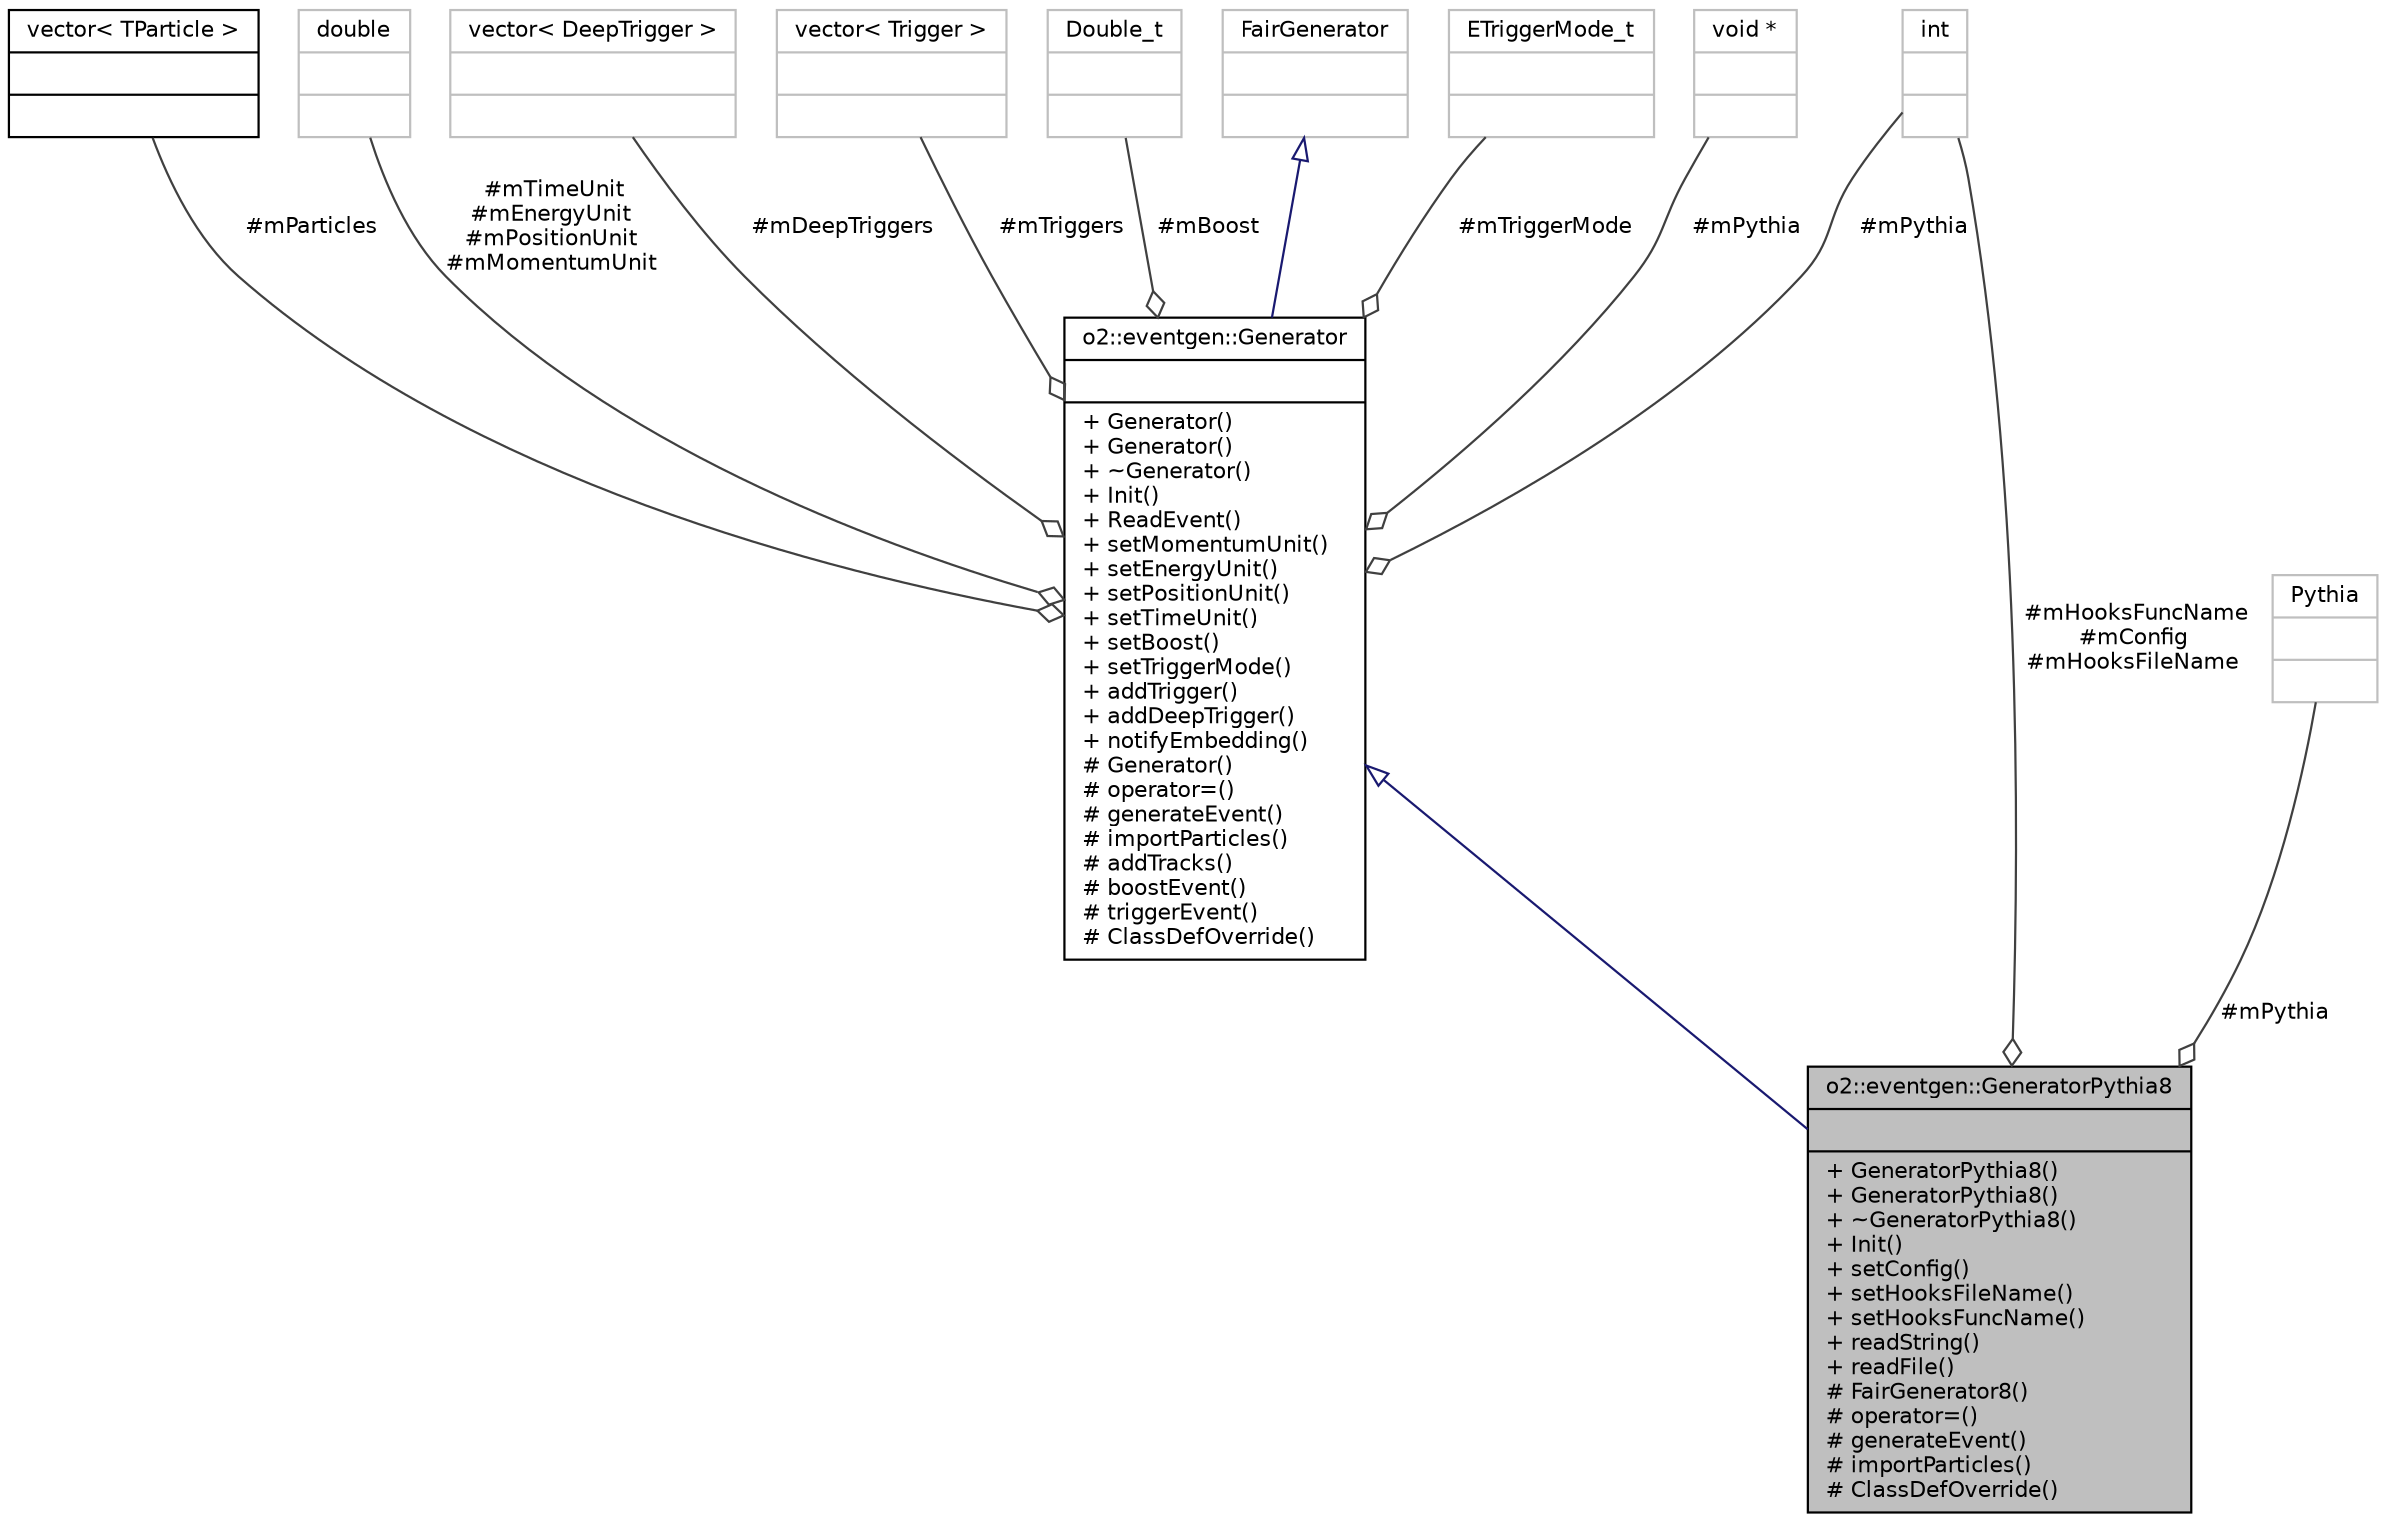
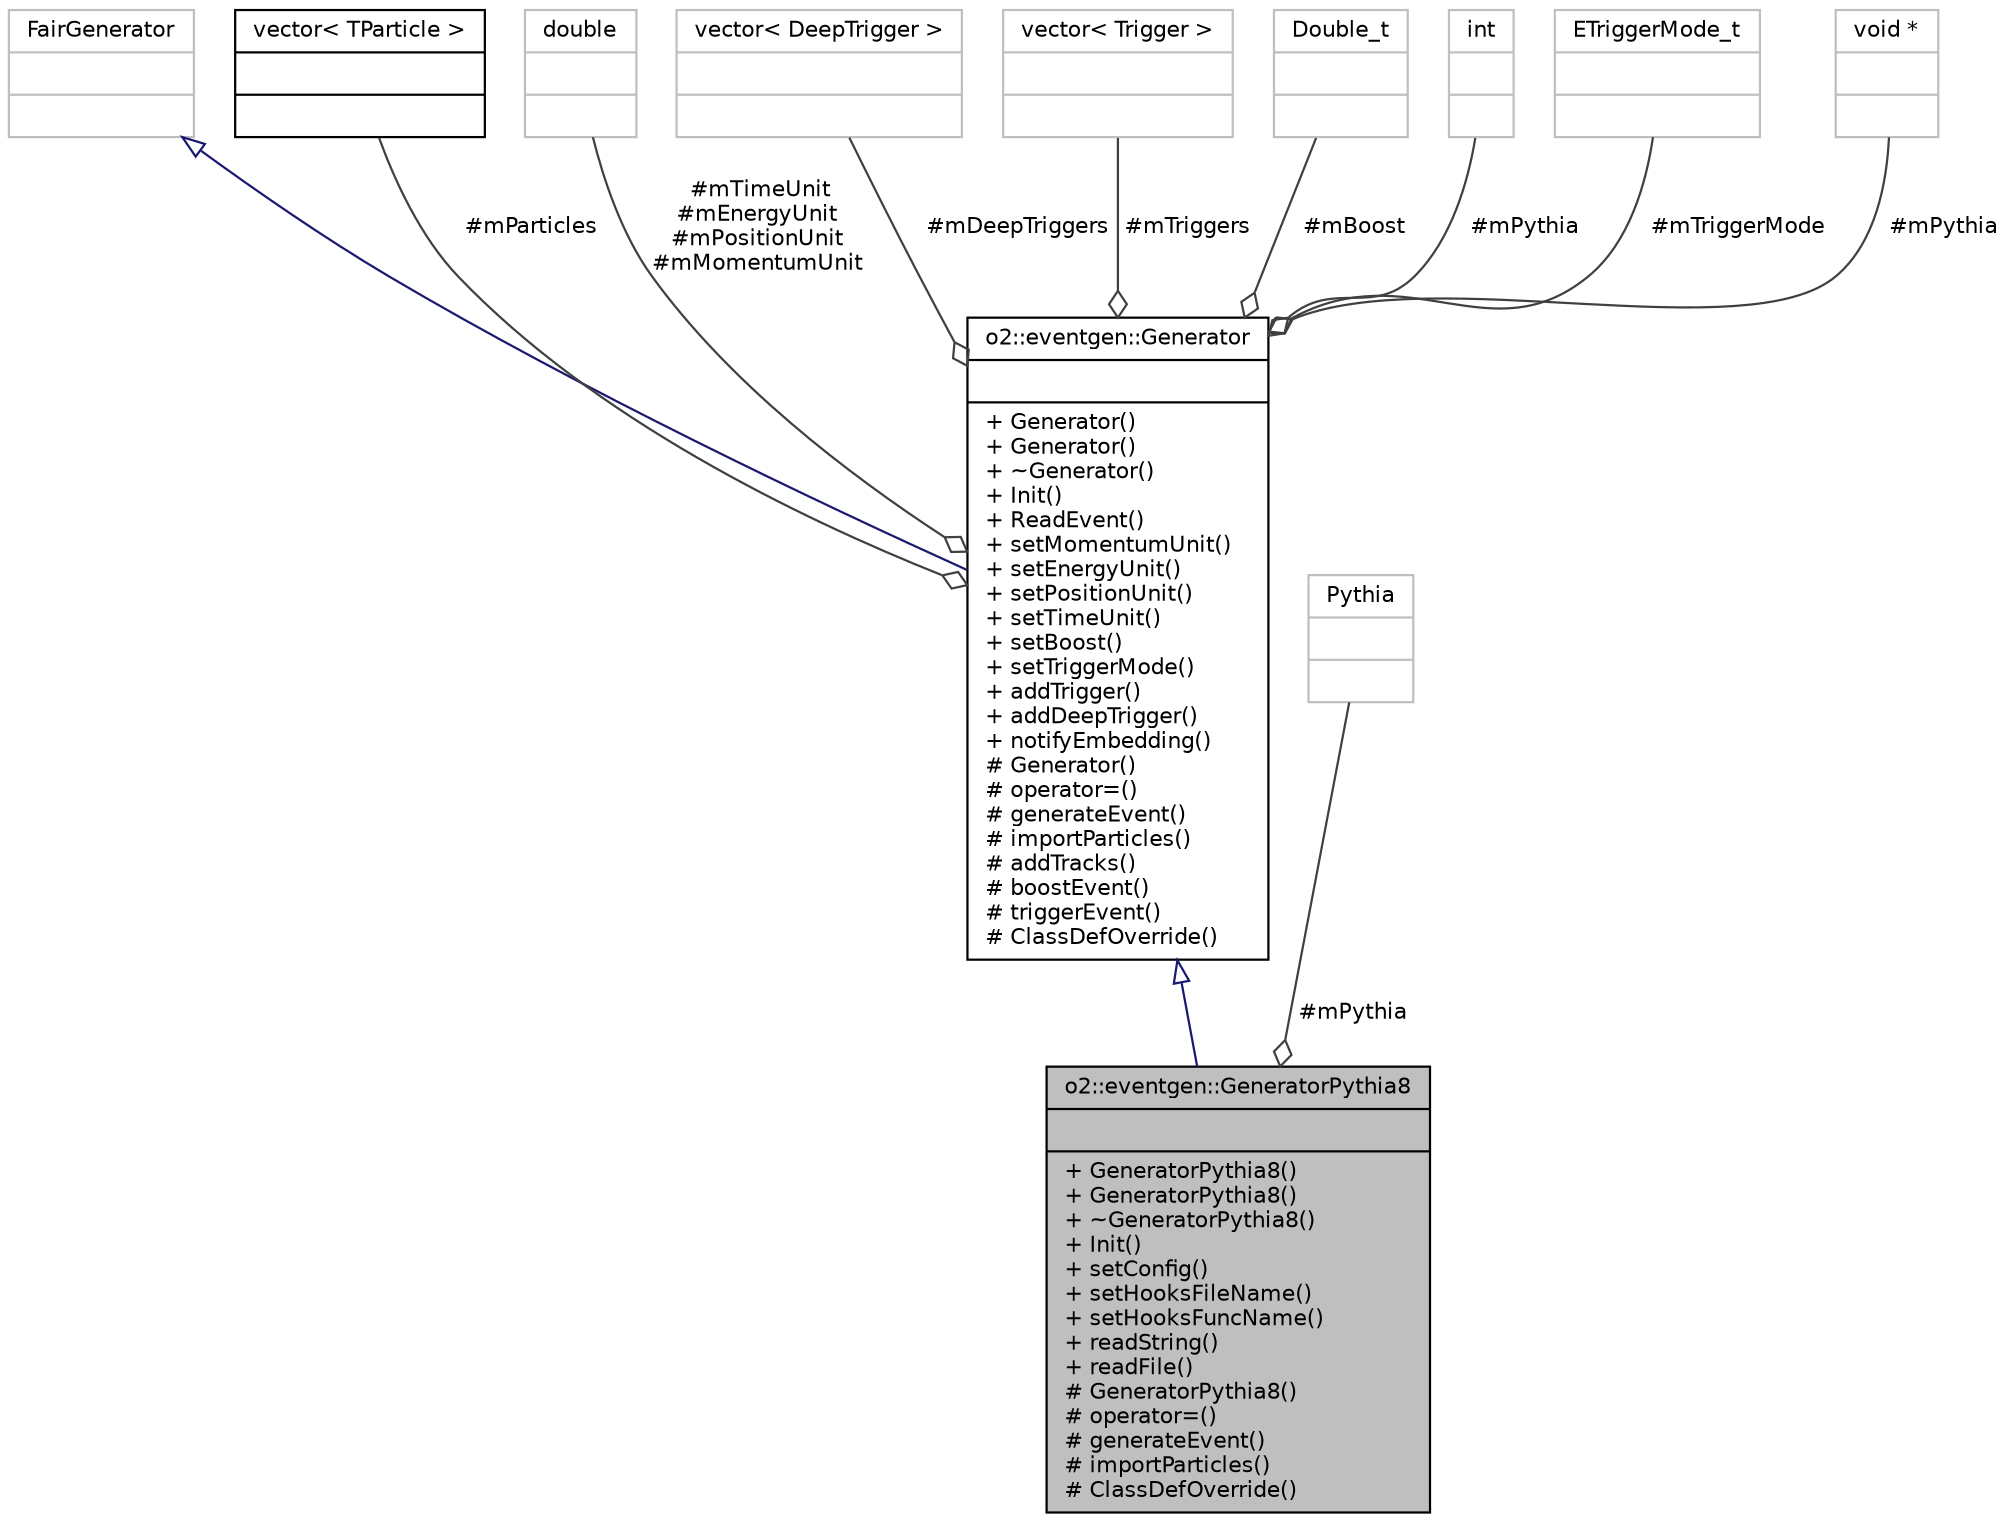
(2010, 587) -> none
(1927, 1392) -> (1181, 1392)
